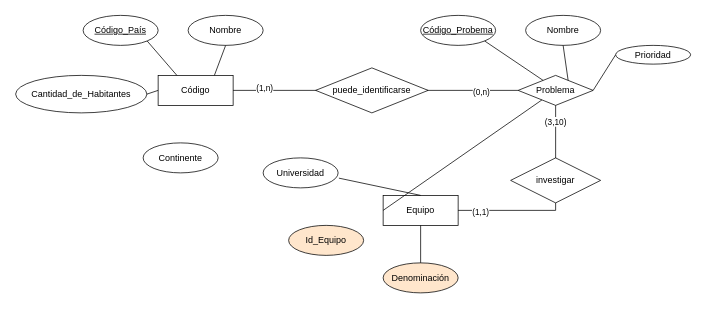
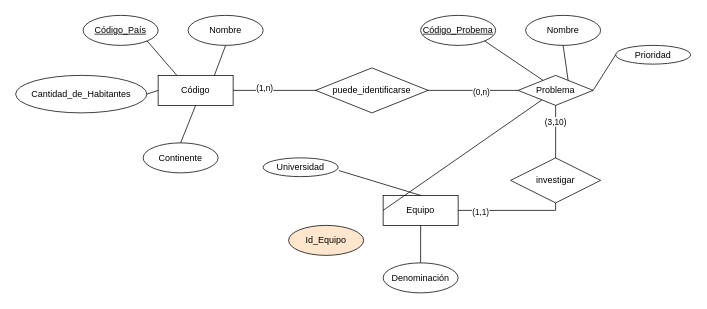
none -> (188, 124)
(300, 173) -> (300, 167)
(420, 278) -> (420, 278)
